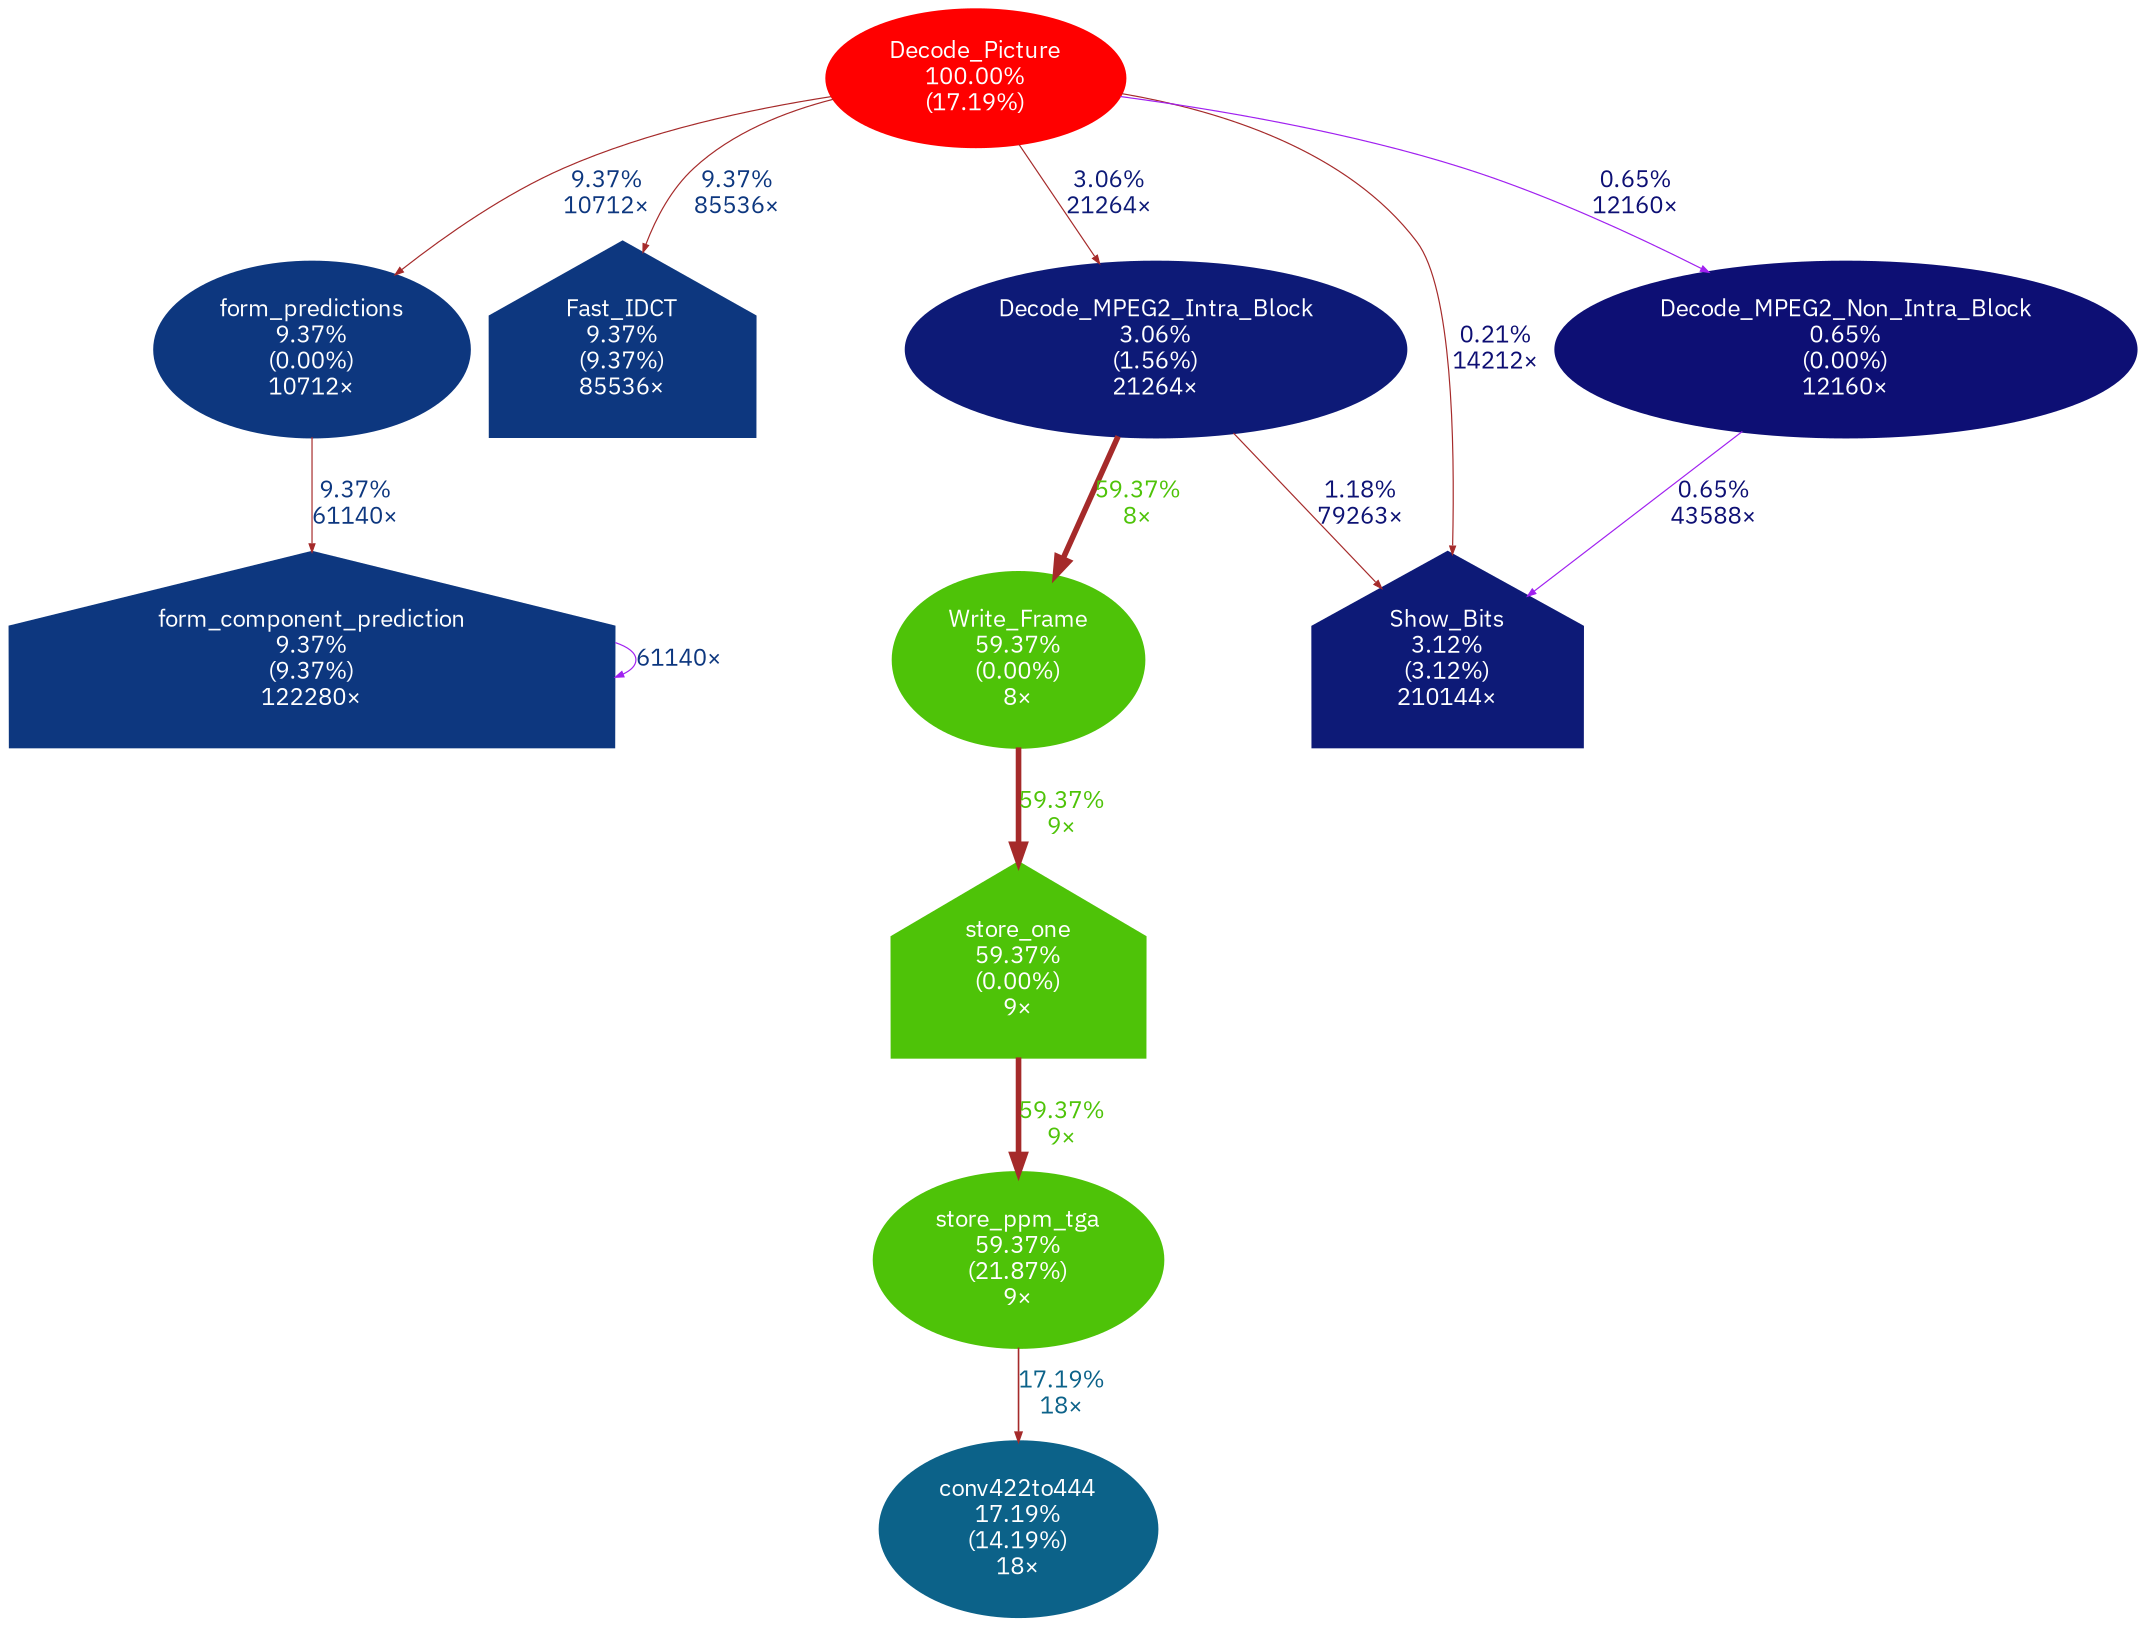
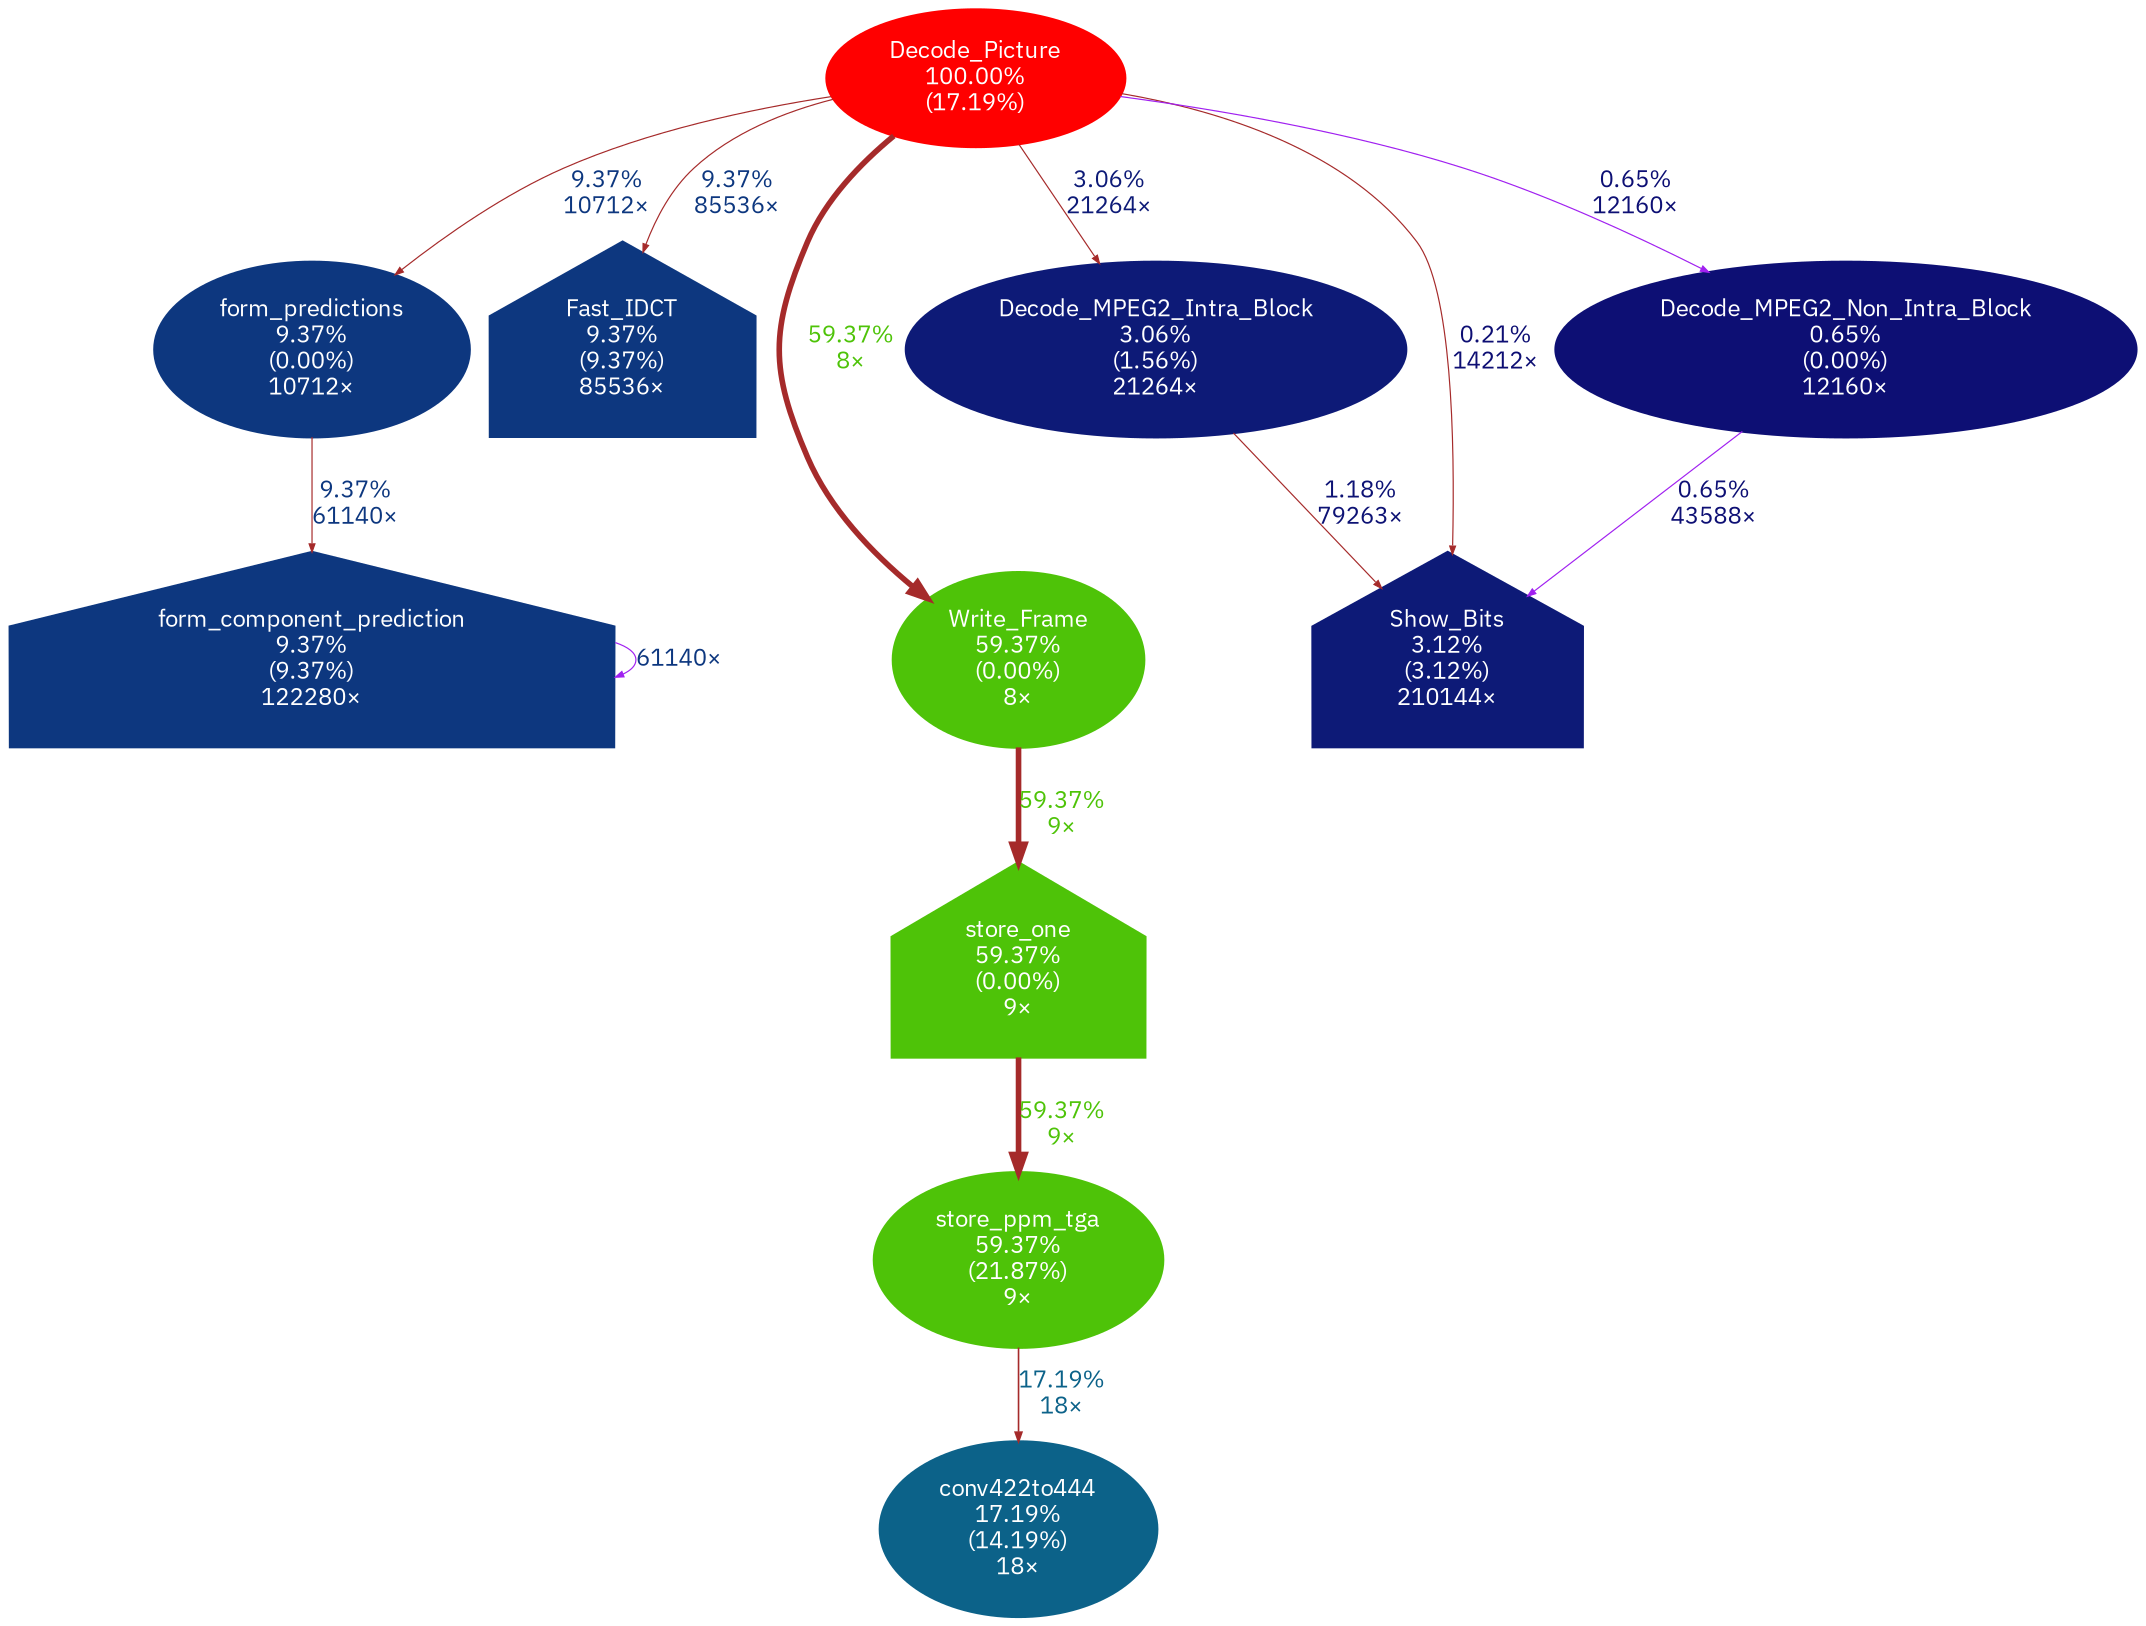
(1091, 497) -> (780, 365)
